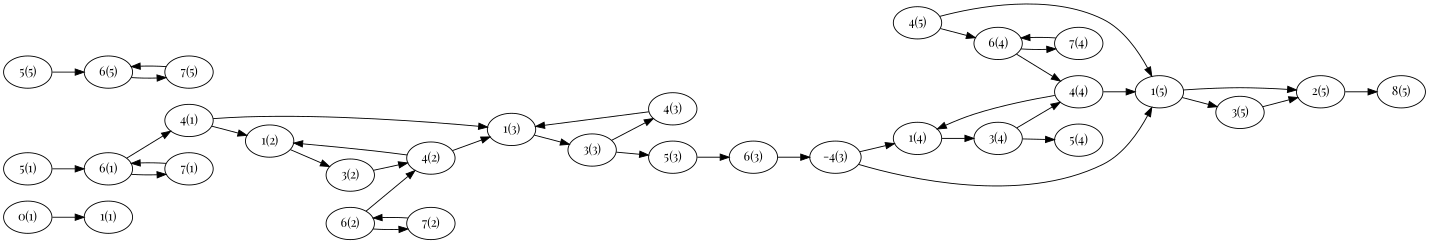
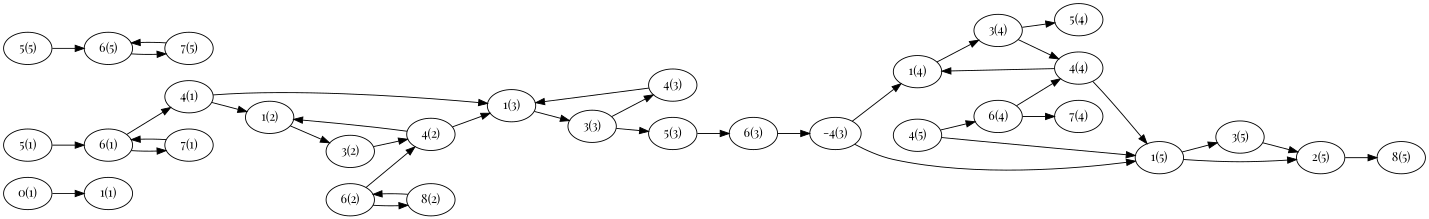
(1043, 37) -> none
(431, 223) -> (431, 200)
